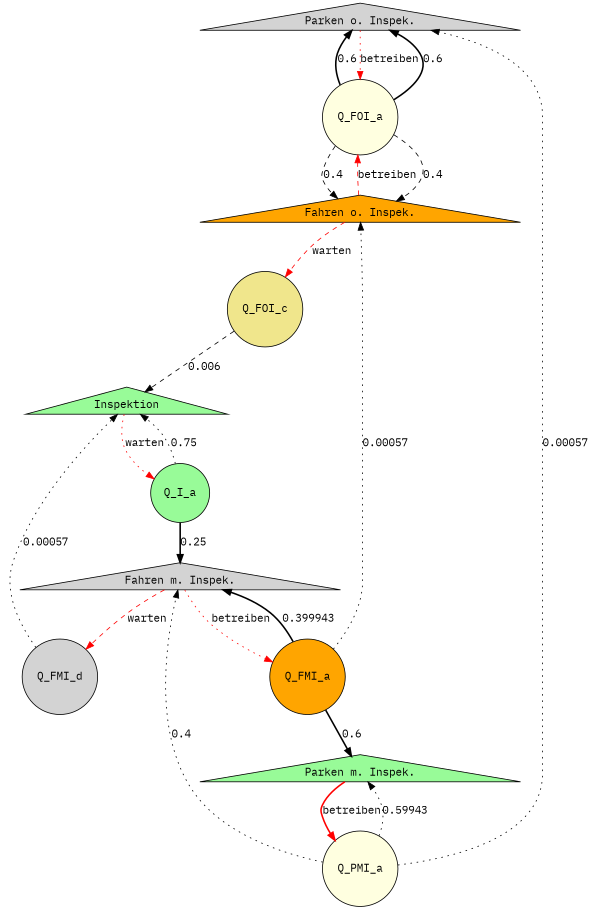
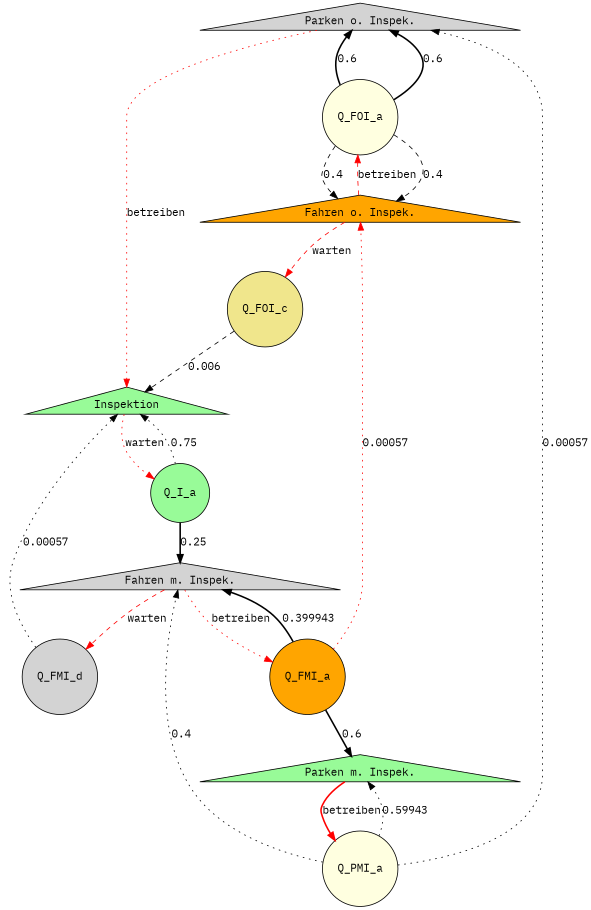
(360, 51) -> (127, 140)
(363, 443) -> (363, 443)
